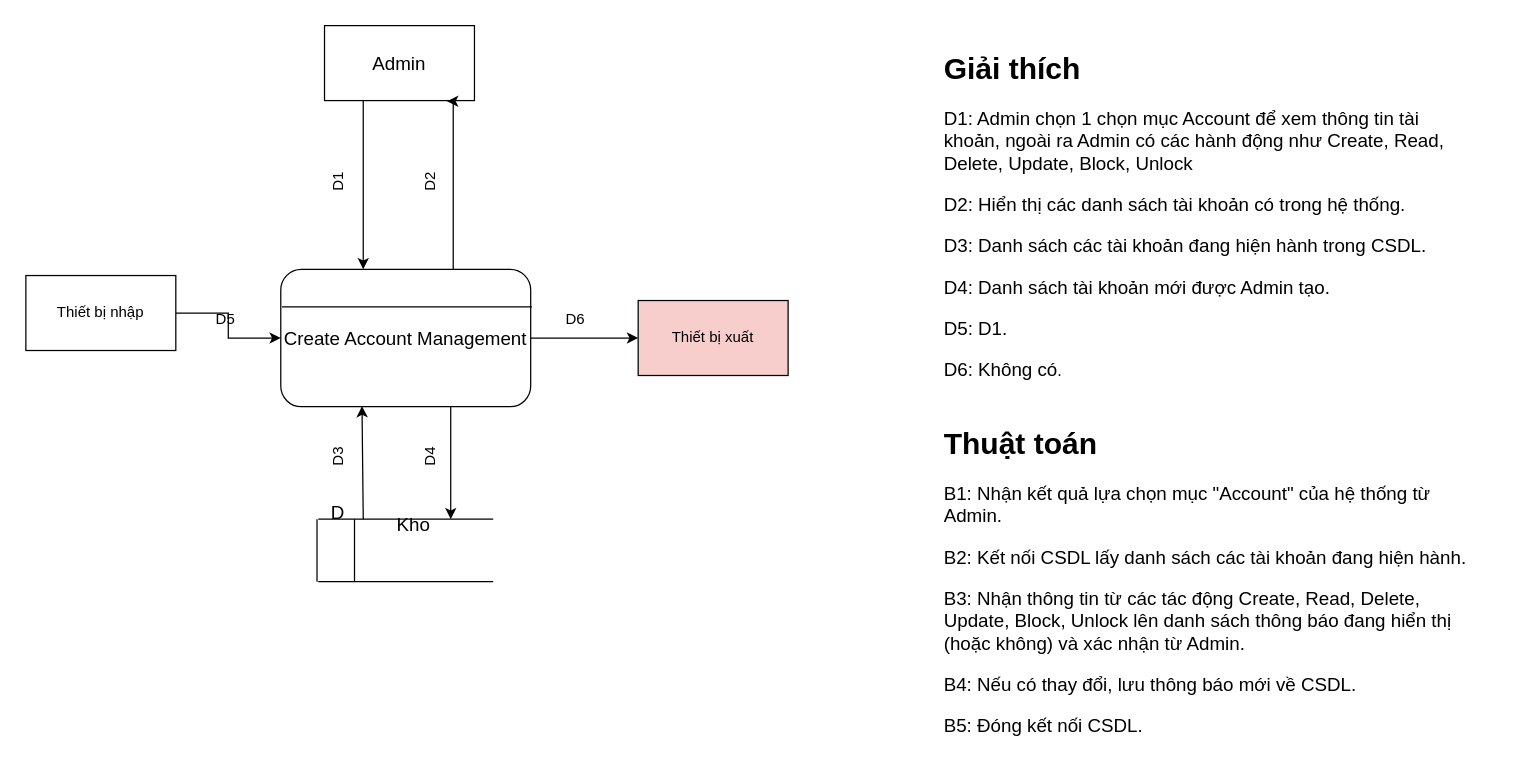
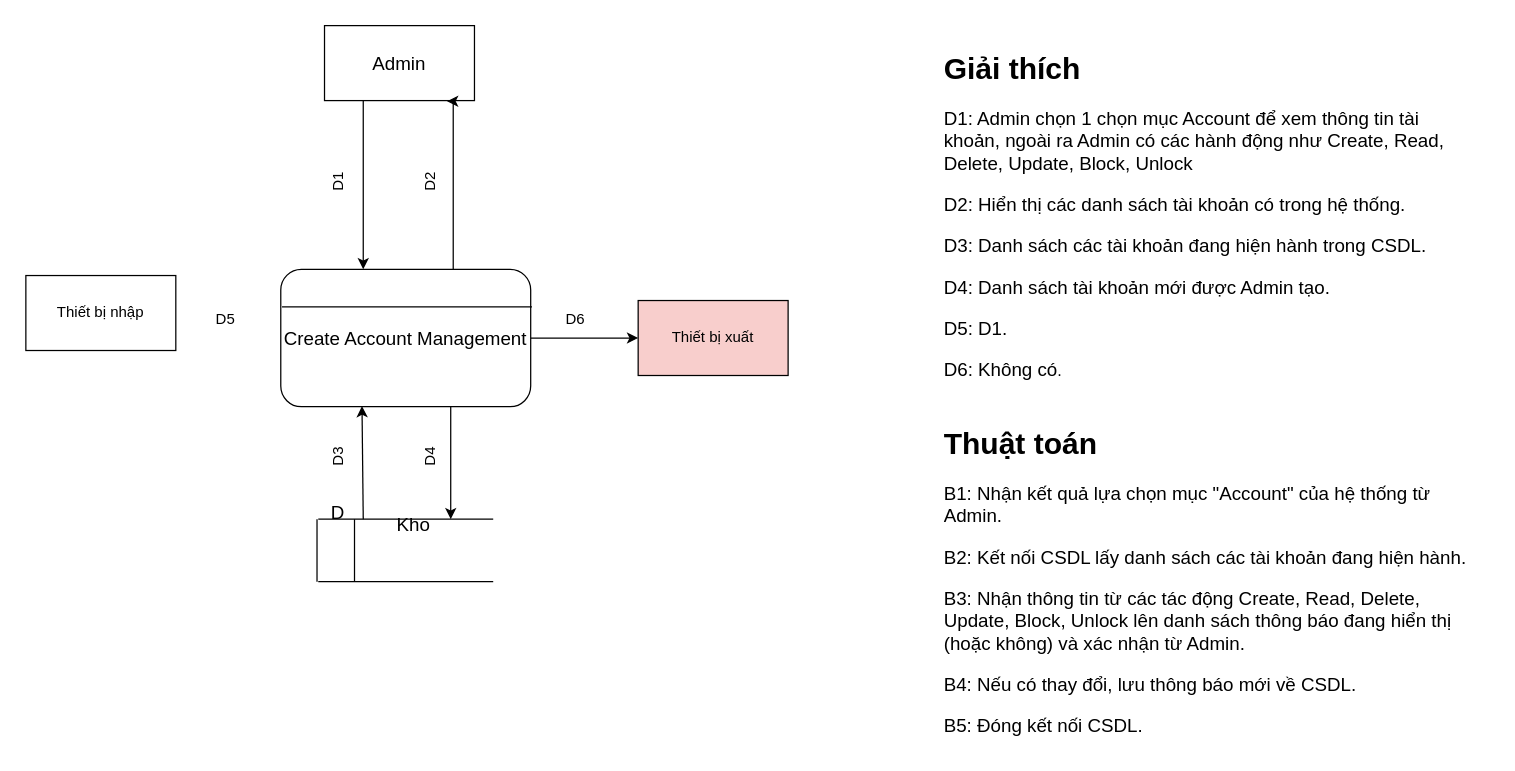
(228, 321) -> none
